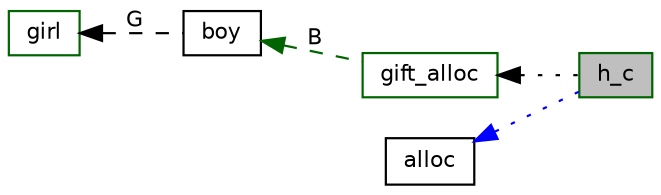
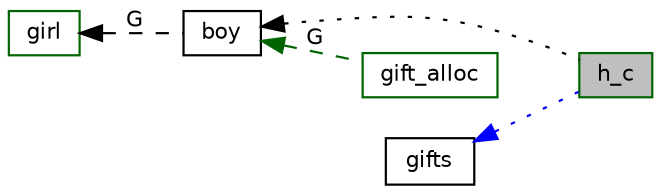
(312, 39) -> (312, 39)
(550, 75) -> (435, 19)
(430, 161) -> (430, 161)
